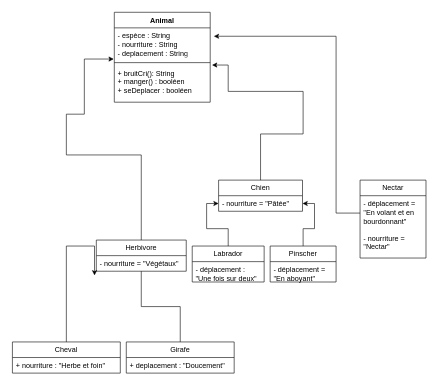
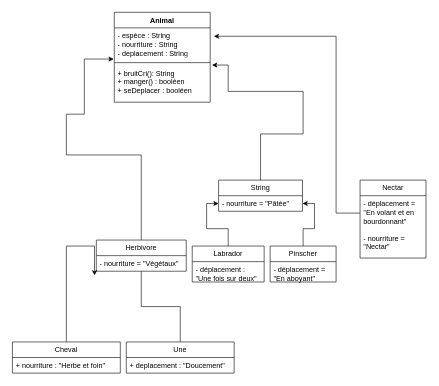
(261, 188) -> (261, 188)
(180, 350) -> (180, 350)
